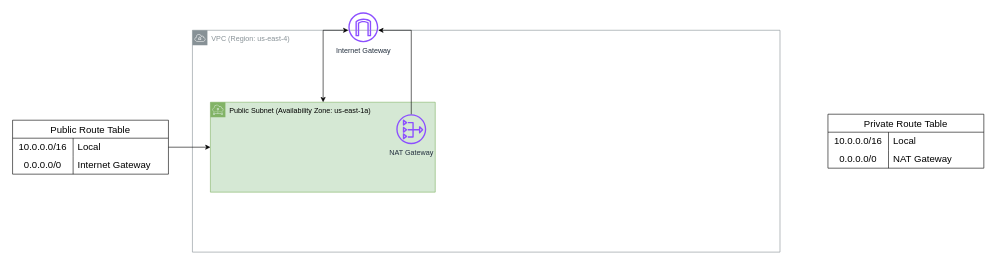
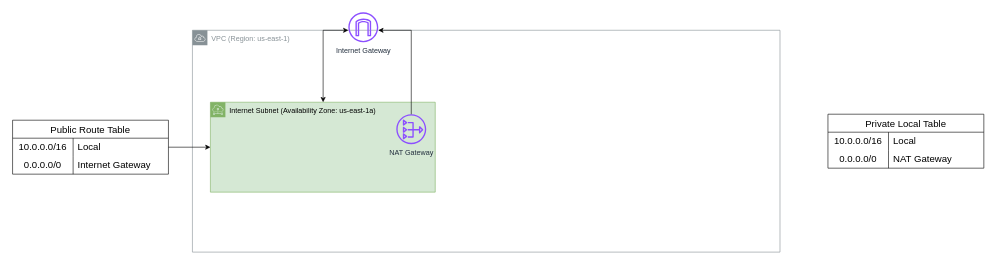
(254, 39) -> (254, 39)
(309, 111) -> (315, 111)
(906, 124) -> (906, 124)
